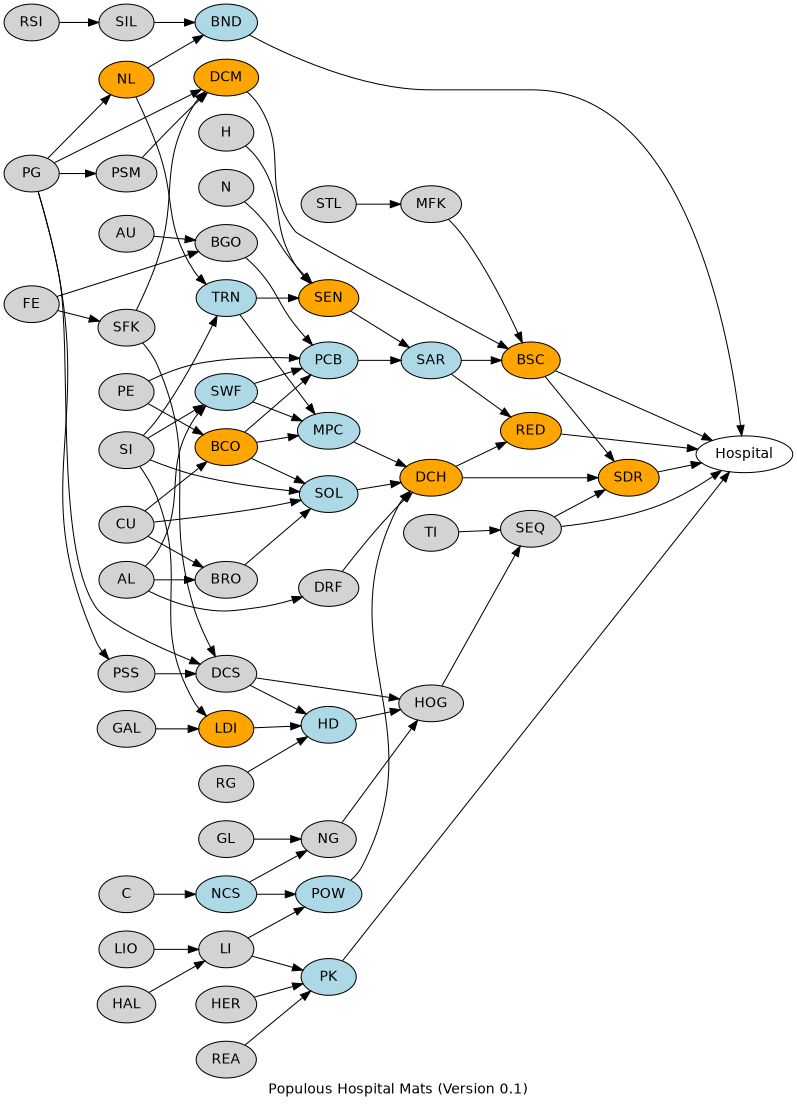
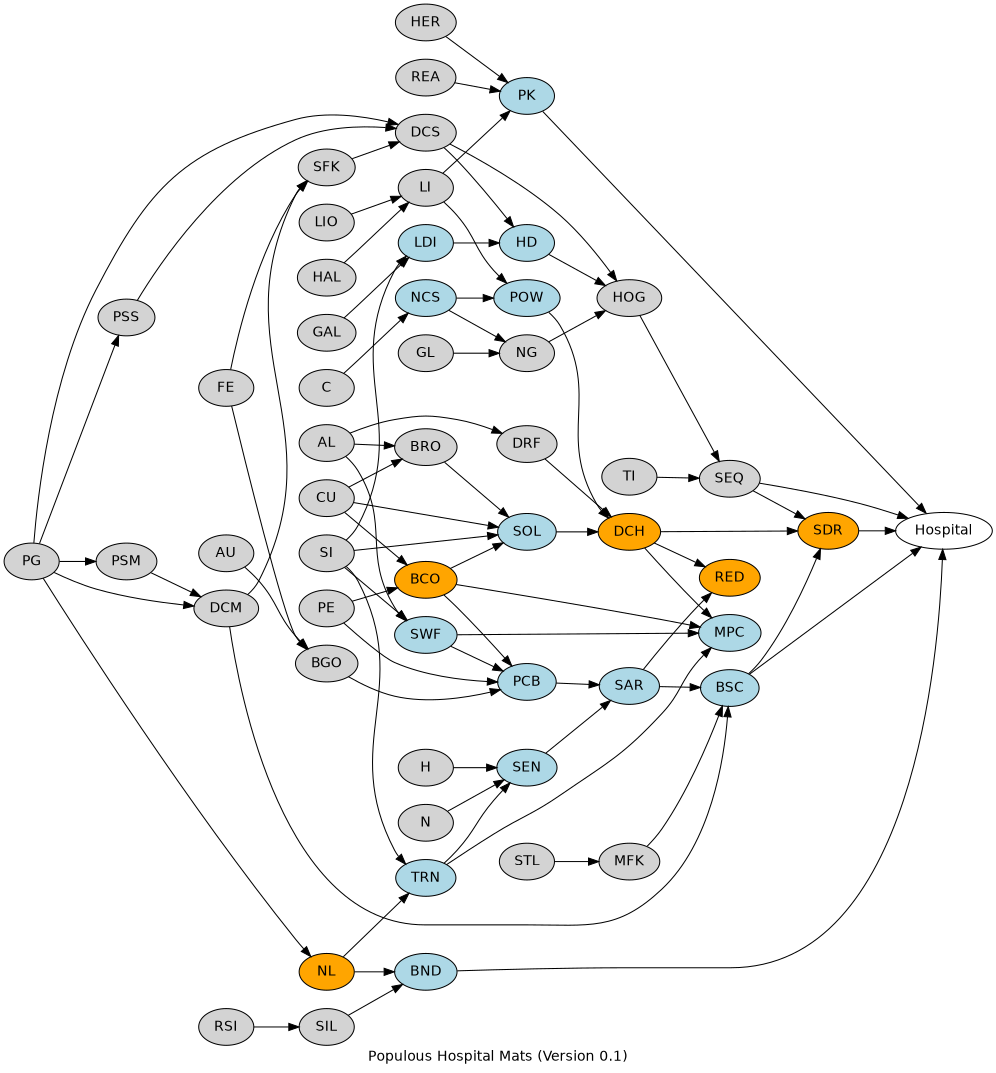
(226, 78) -> (226, 608)
(166, 221) -> (278, 393)
(329, 298) -> (527, 768)
(531, 360) -> (730, 688)
(624, 441) -> none
(375, 452) -> (674, 580)
(226, 729) -> (426, 243)
(226, 784) -> none
